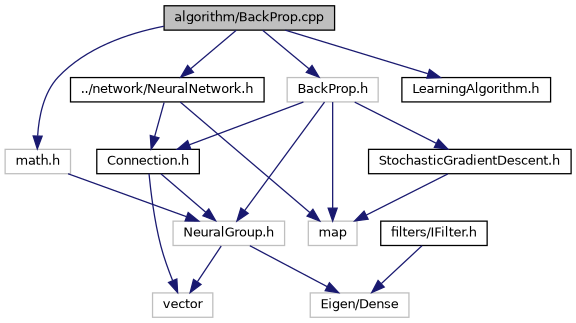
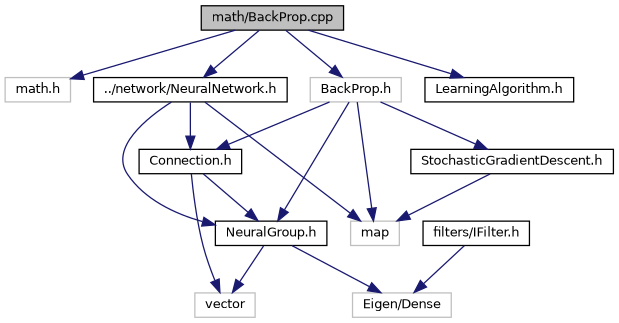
(249, 18) -> (272, 18)
(127, 195) -> (127, 173)
(229, 233) -> (271, 233)
